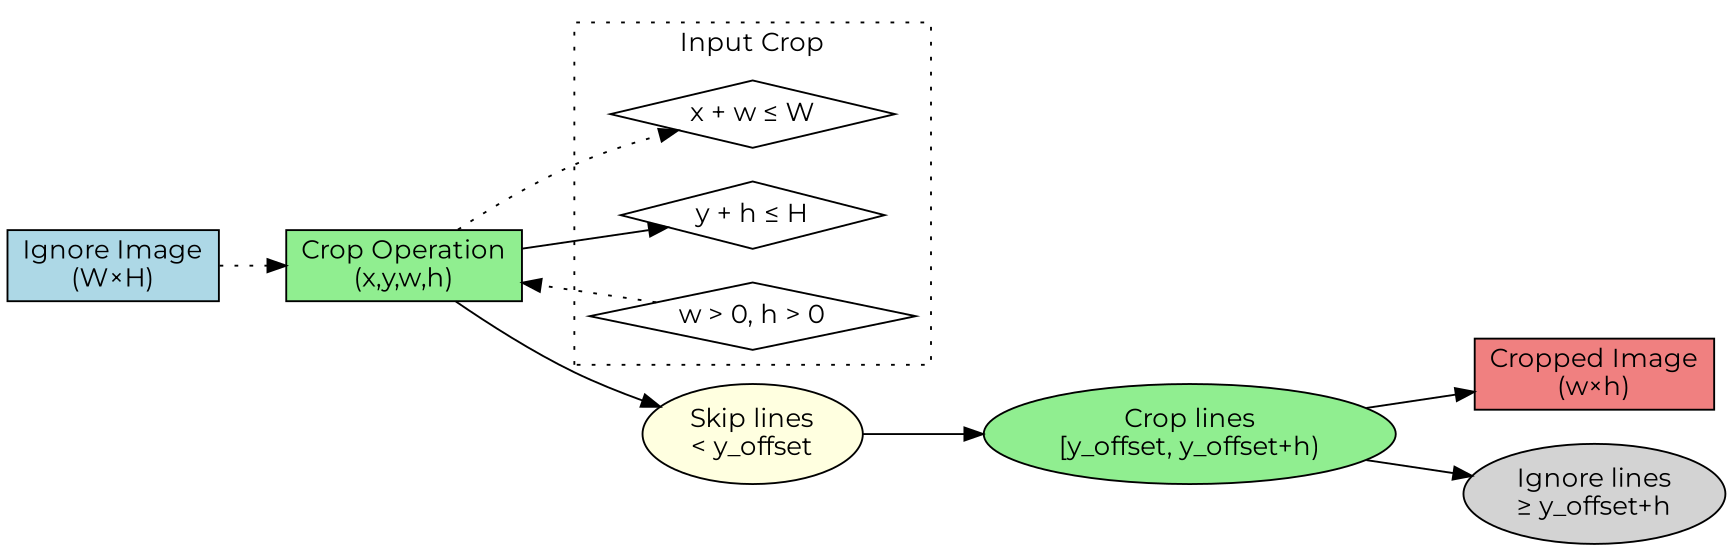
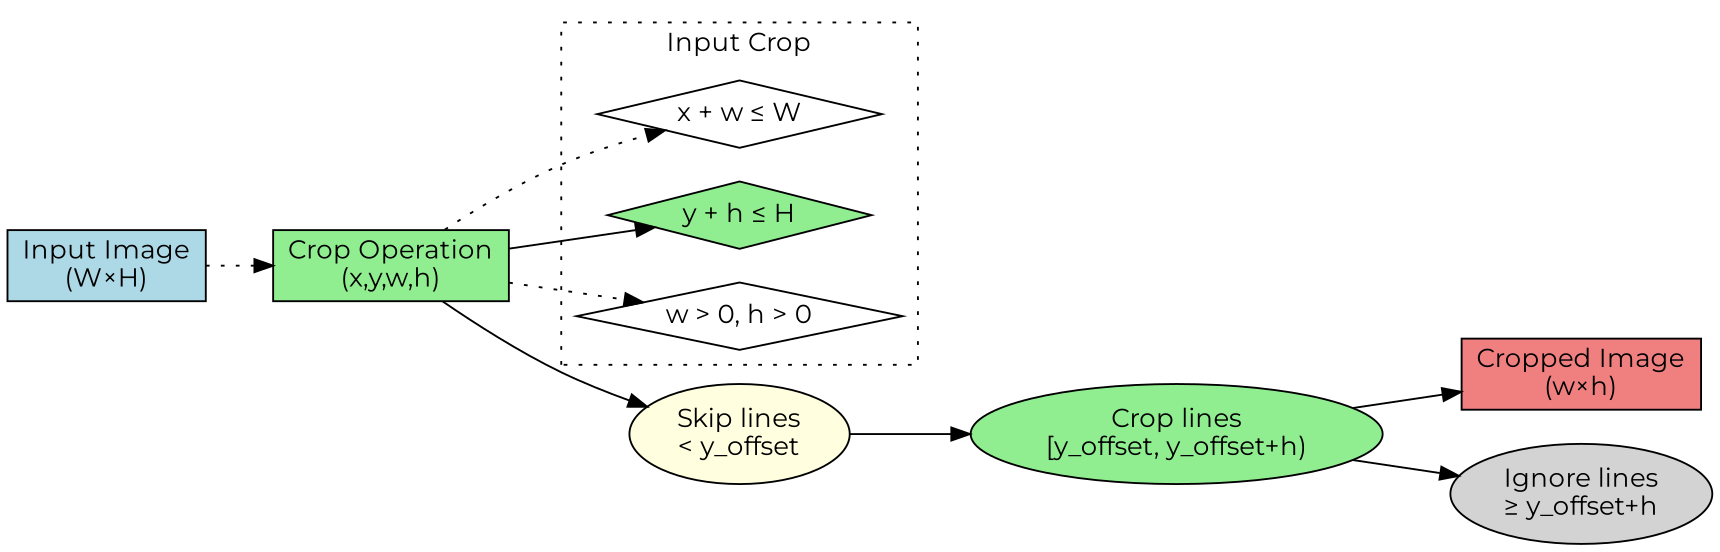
(753, 215) -> (740, 215)
(113, 266) -> (107, 266)
(599, 294) -> (575, 292)
